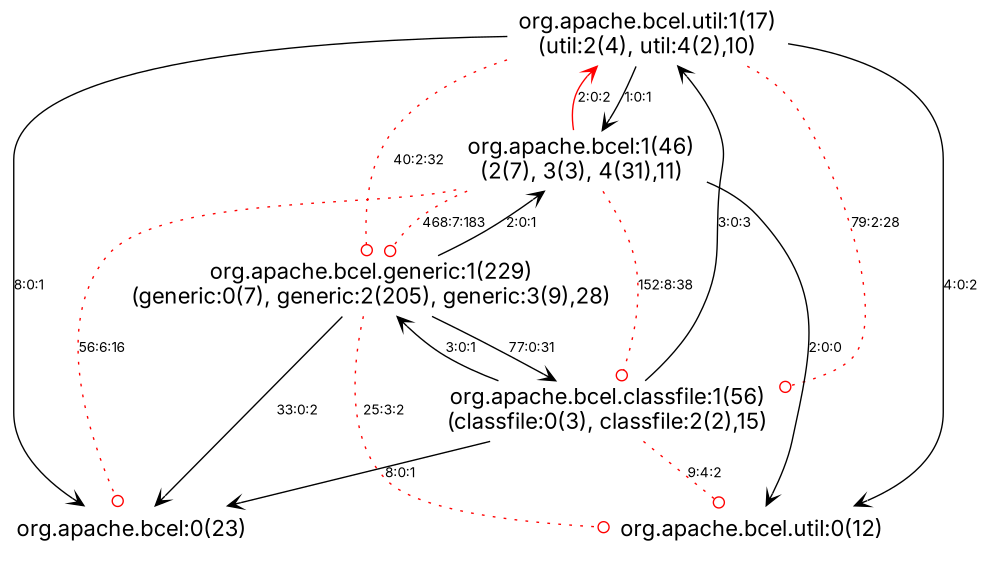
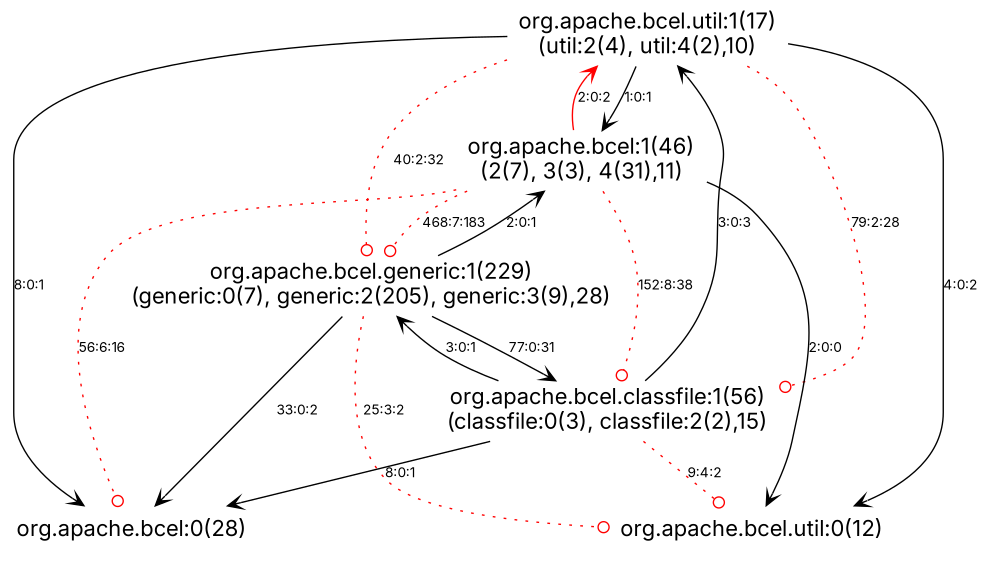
(132, 531) -> (132, 531)
